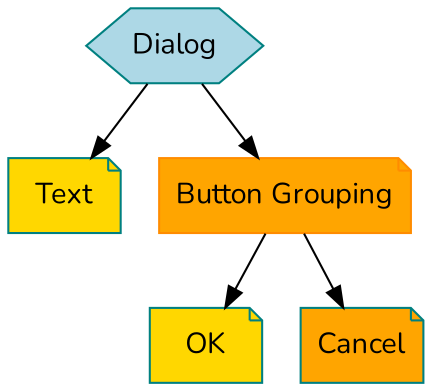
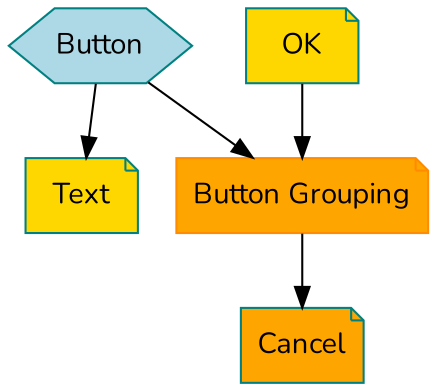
(175, 46) -> (100, 46)
(250, 261) -> (302, 110)
